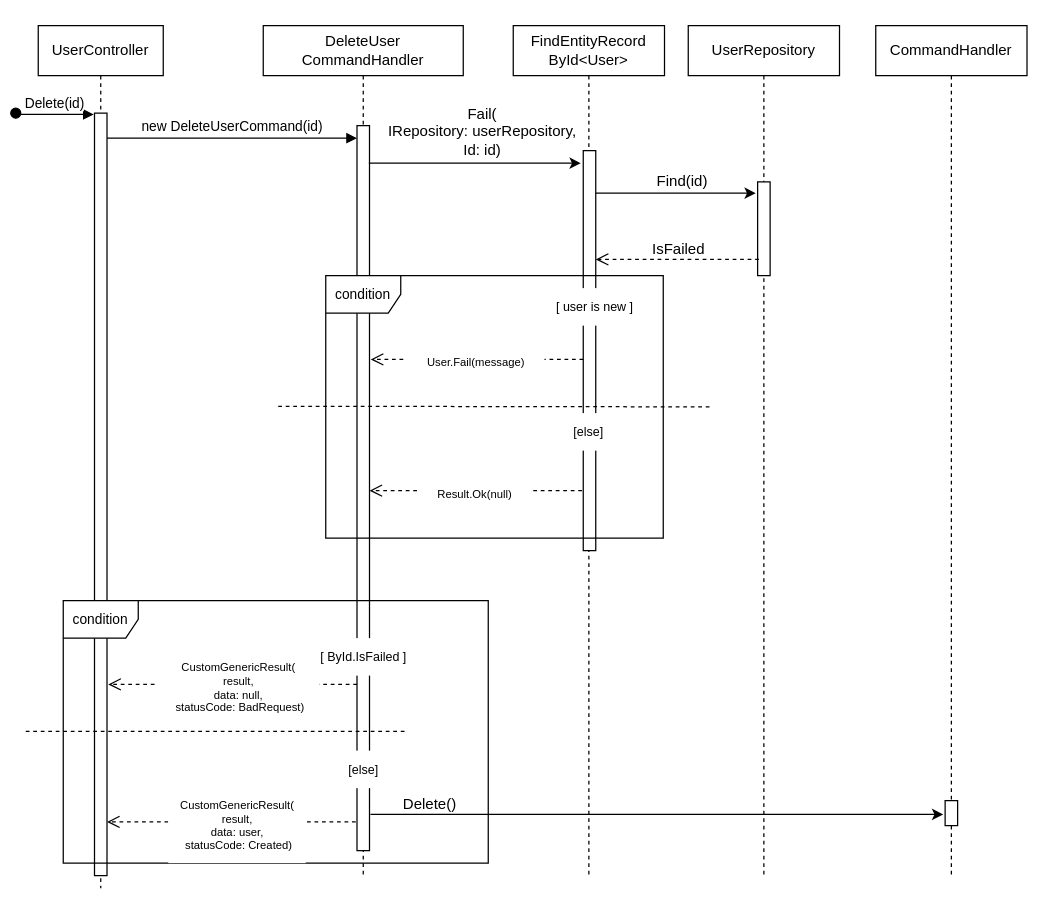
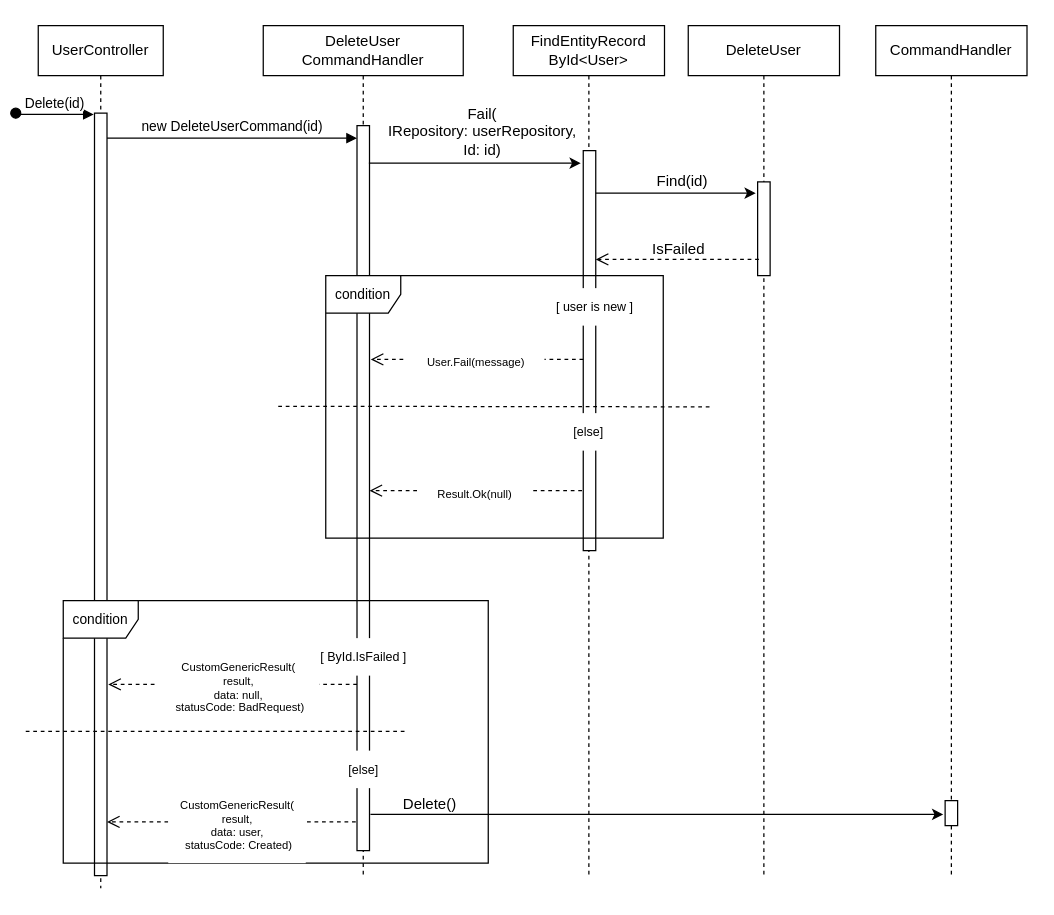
(764, 51) -> (764, 51)
